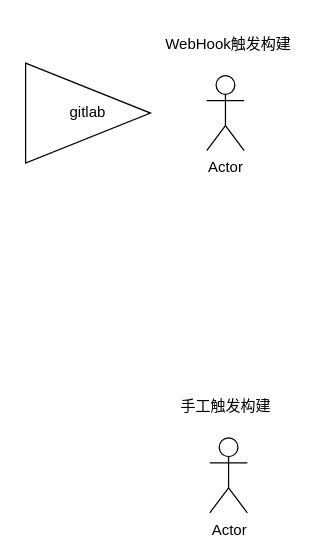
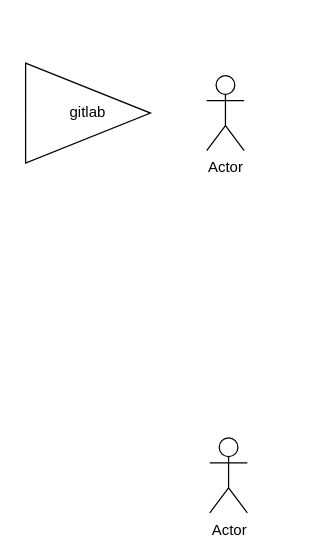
(229, 44) -> none
(226, 407) -> none
